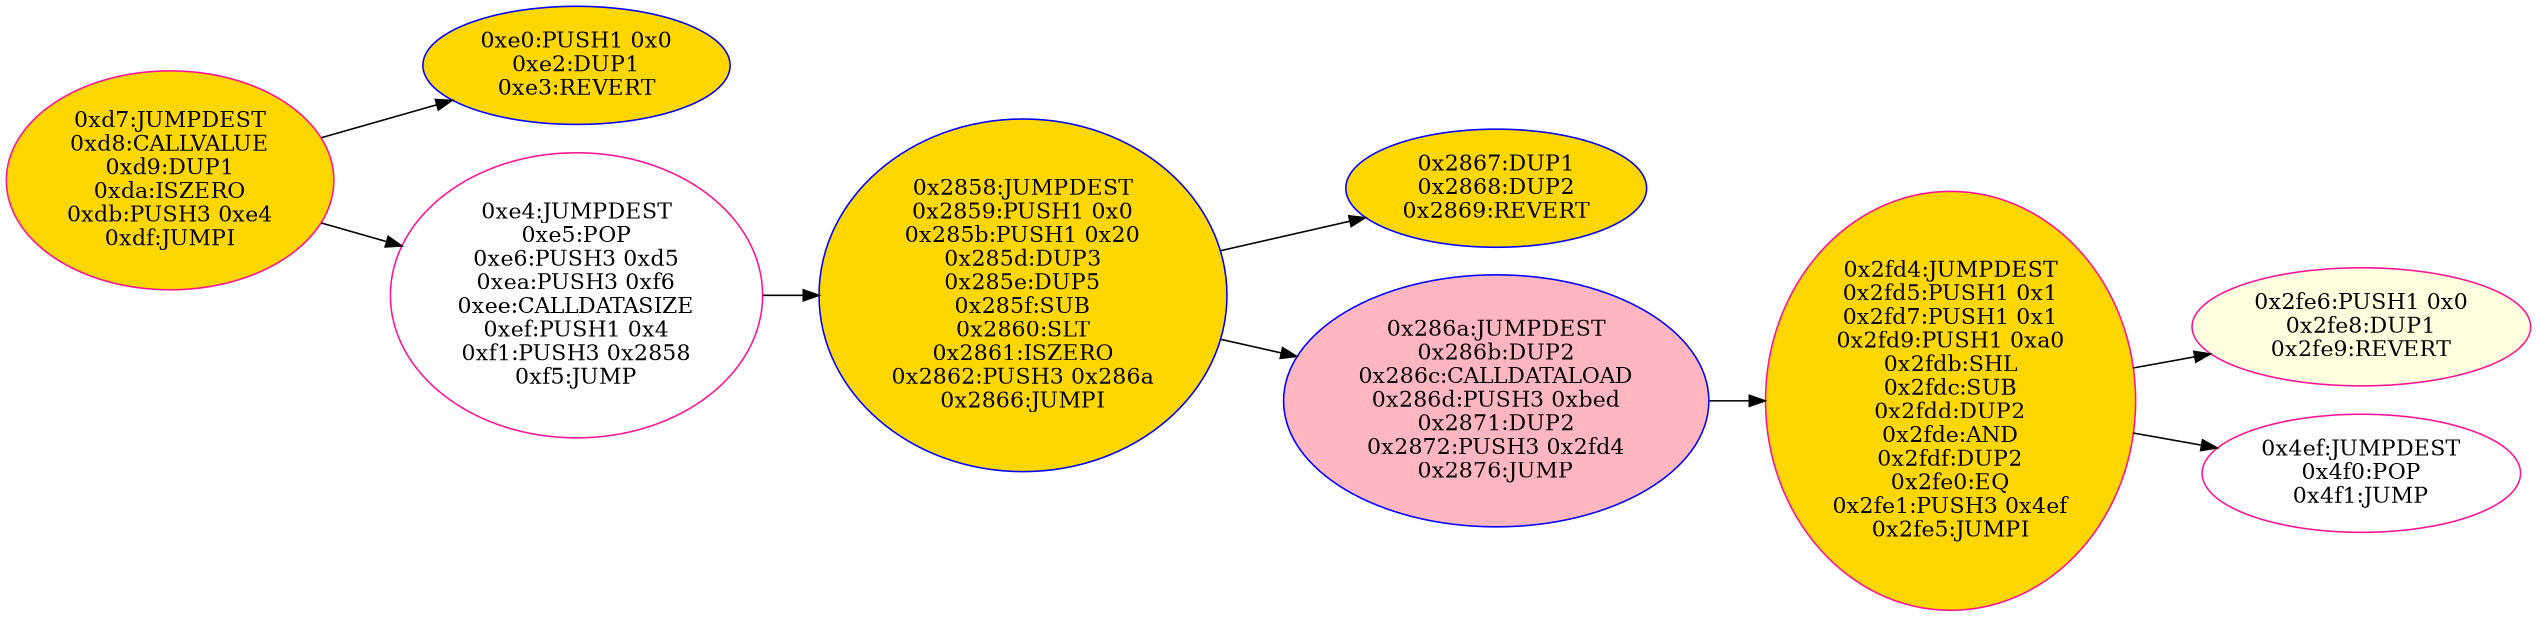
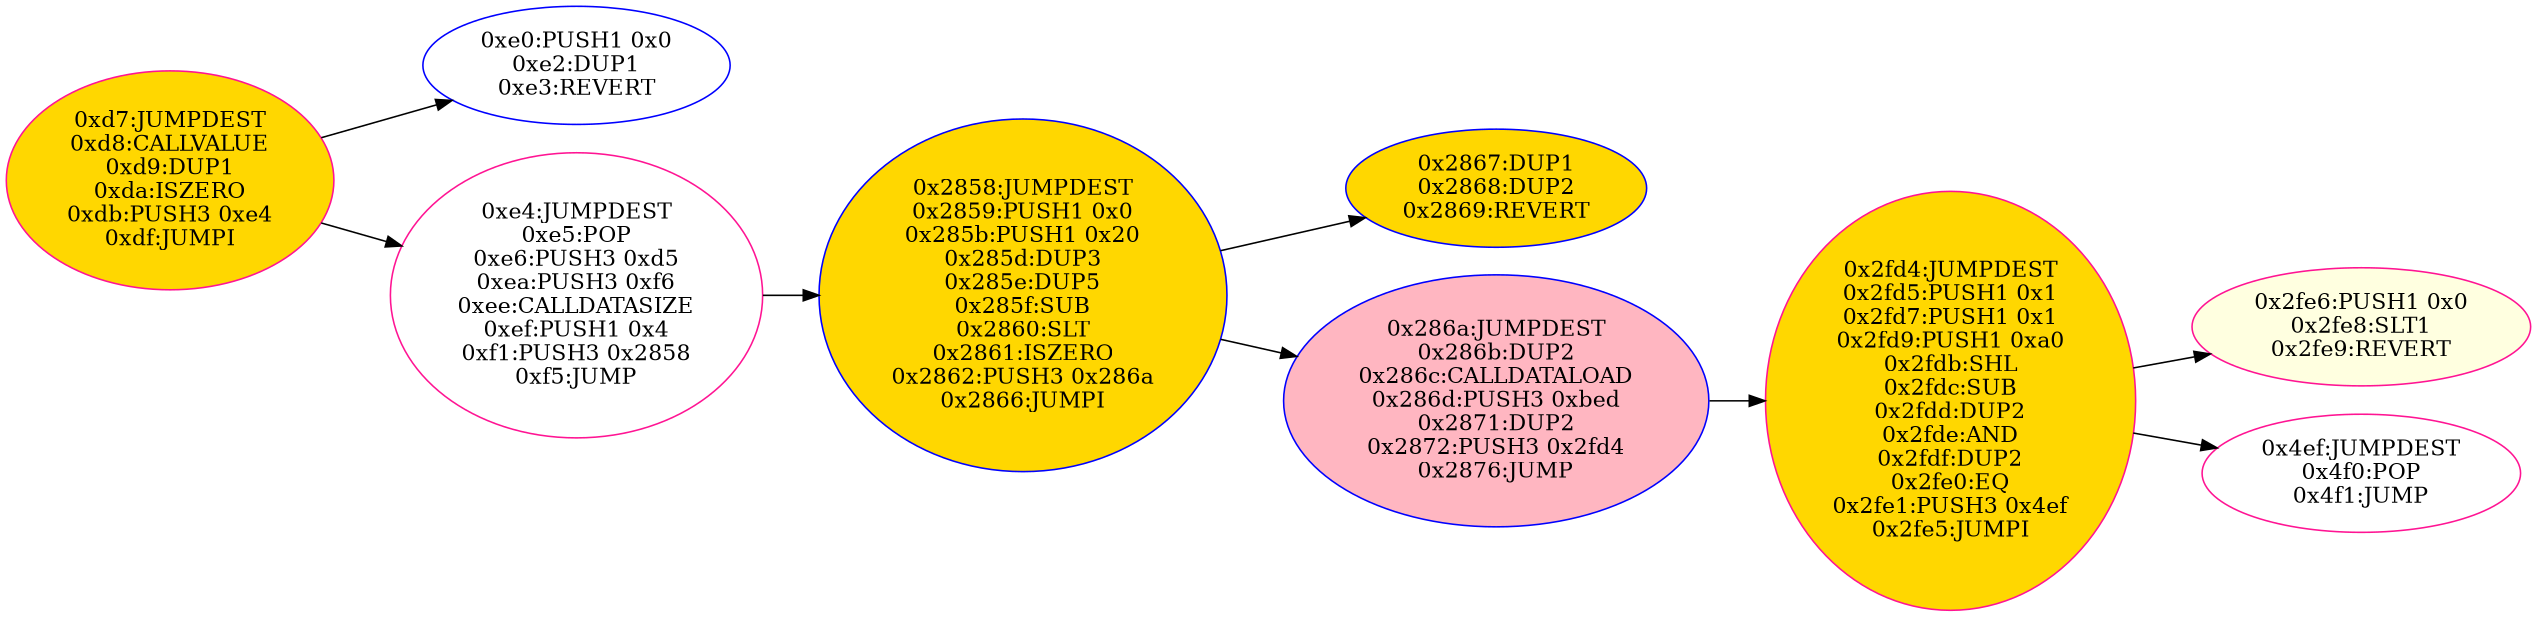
(577, 65) -> (577, 65)
(2361, 327) -> (2361, 327)
